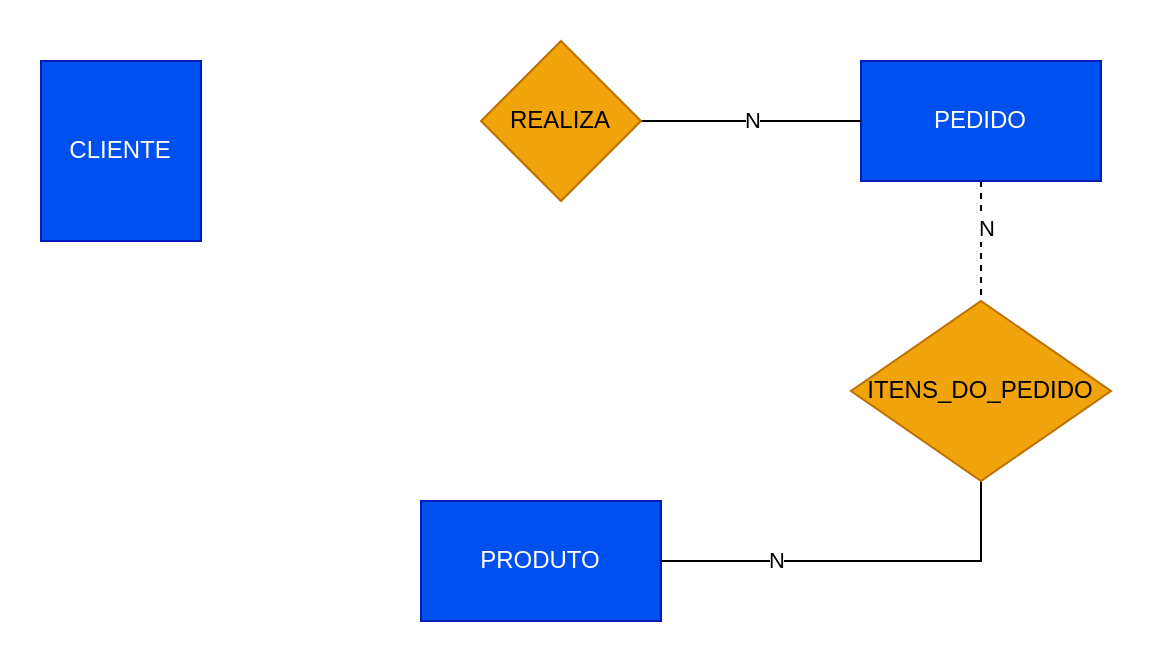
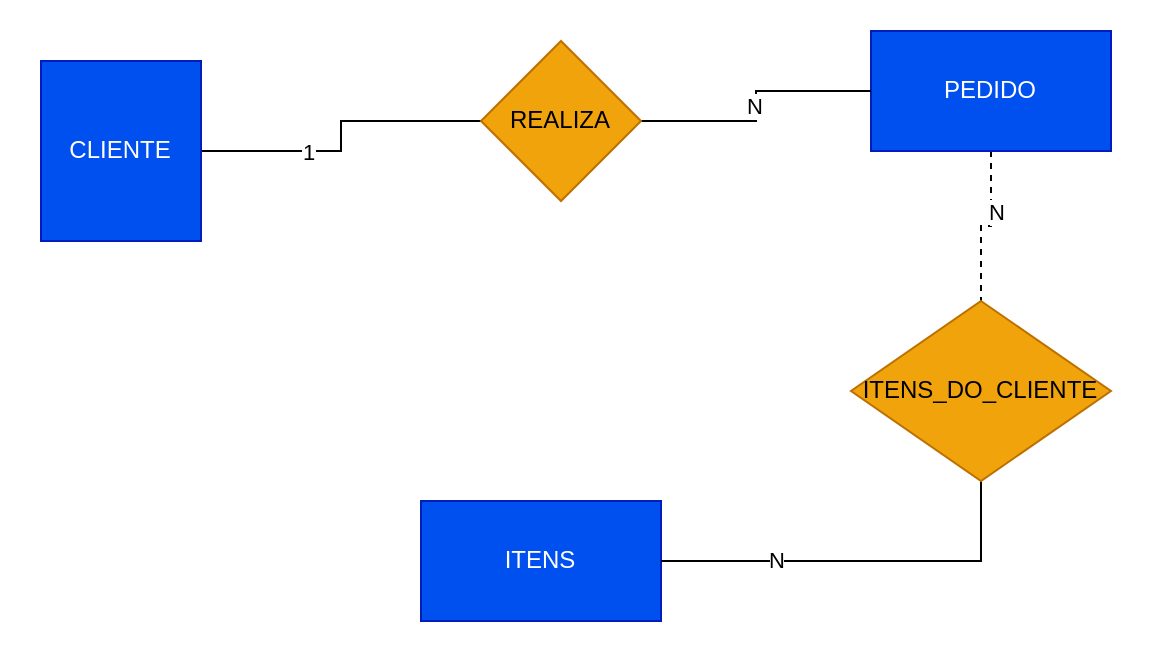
(981, 121) -> (991, 91)
none -> (341, 136)
(981, 391) -> (981, 391)
(541, 561) -> (541, 561)
